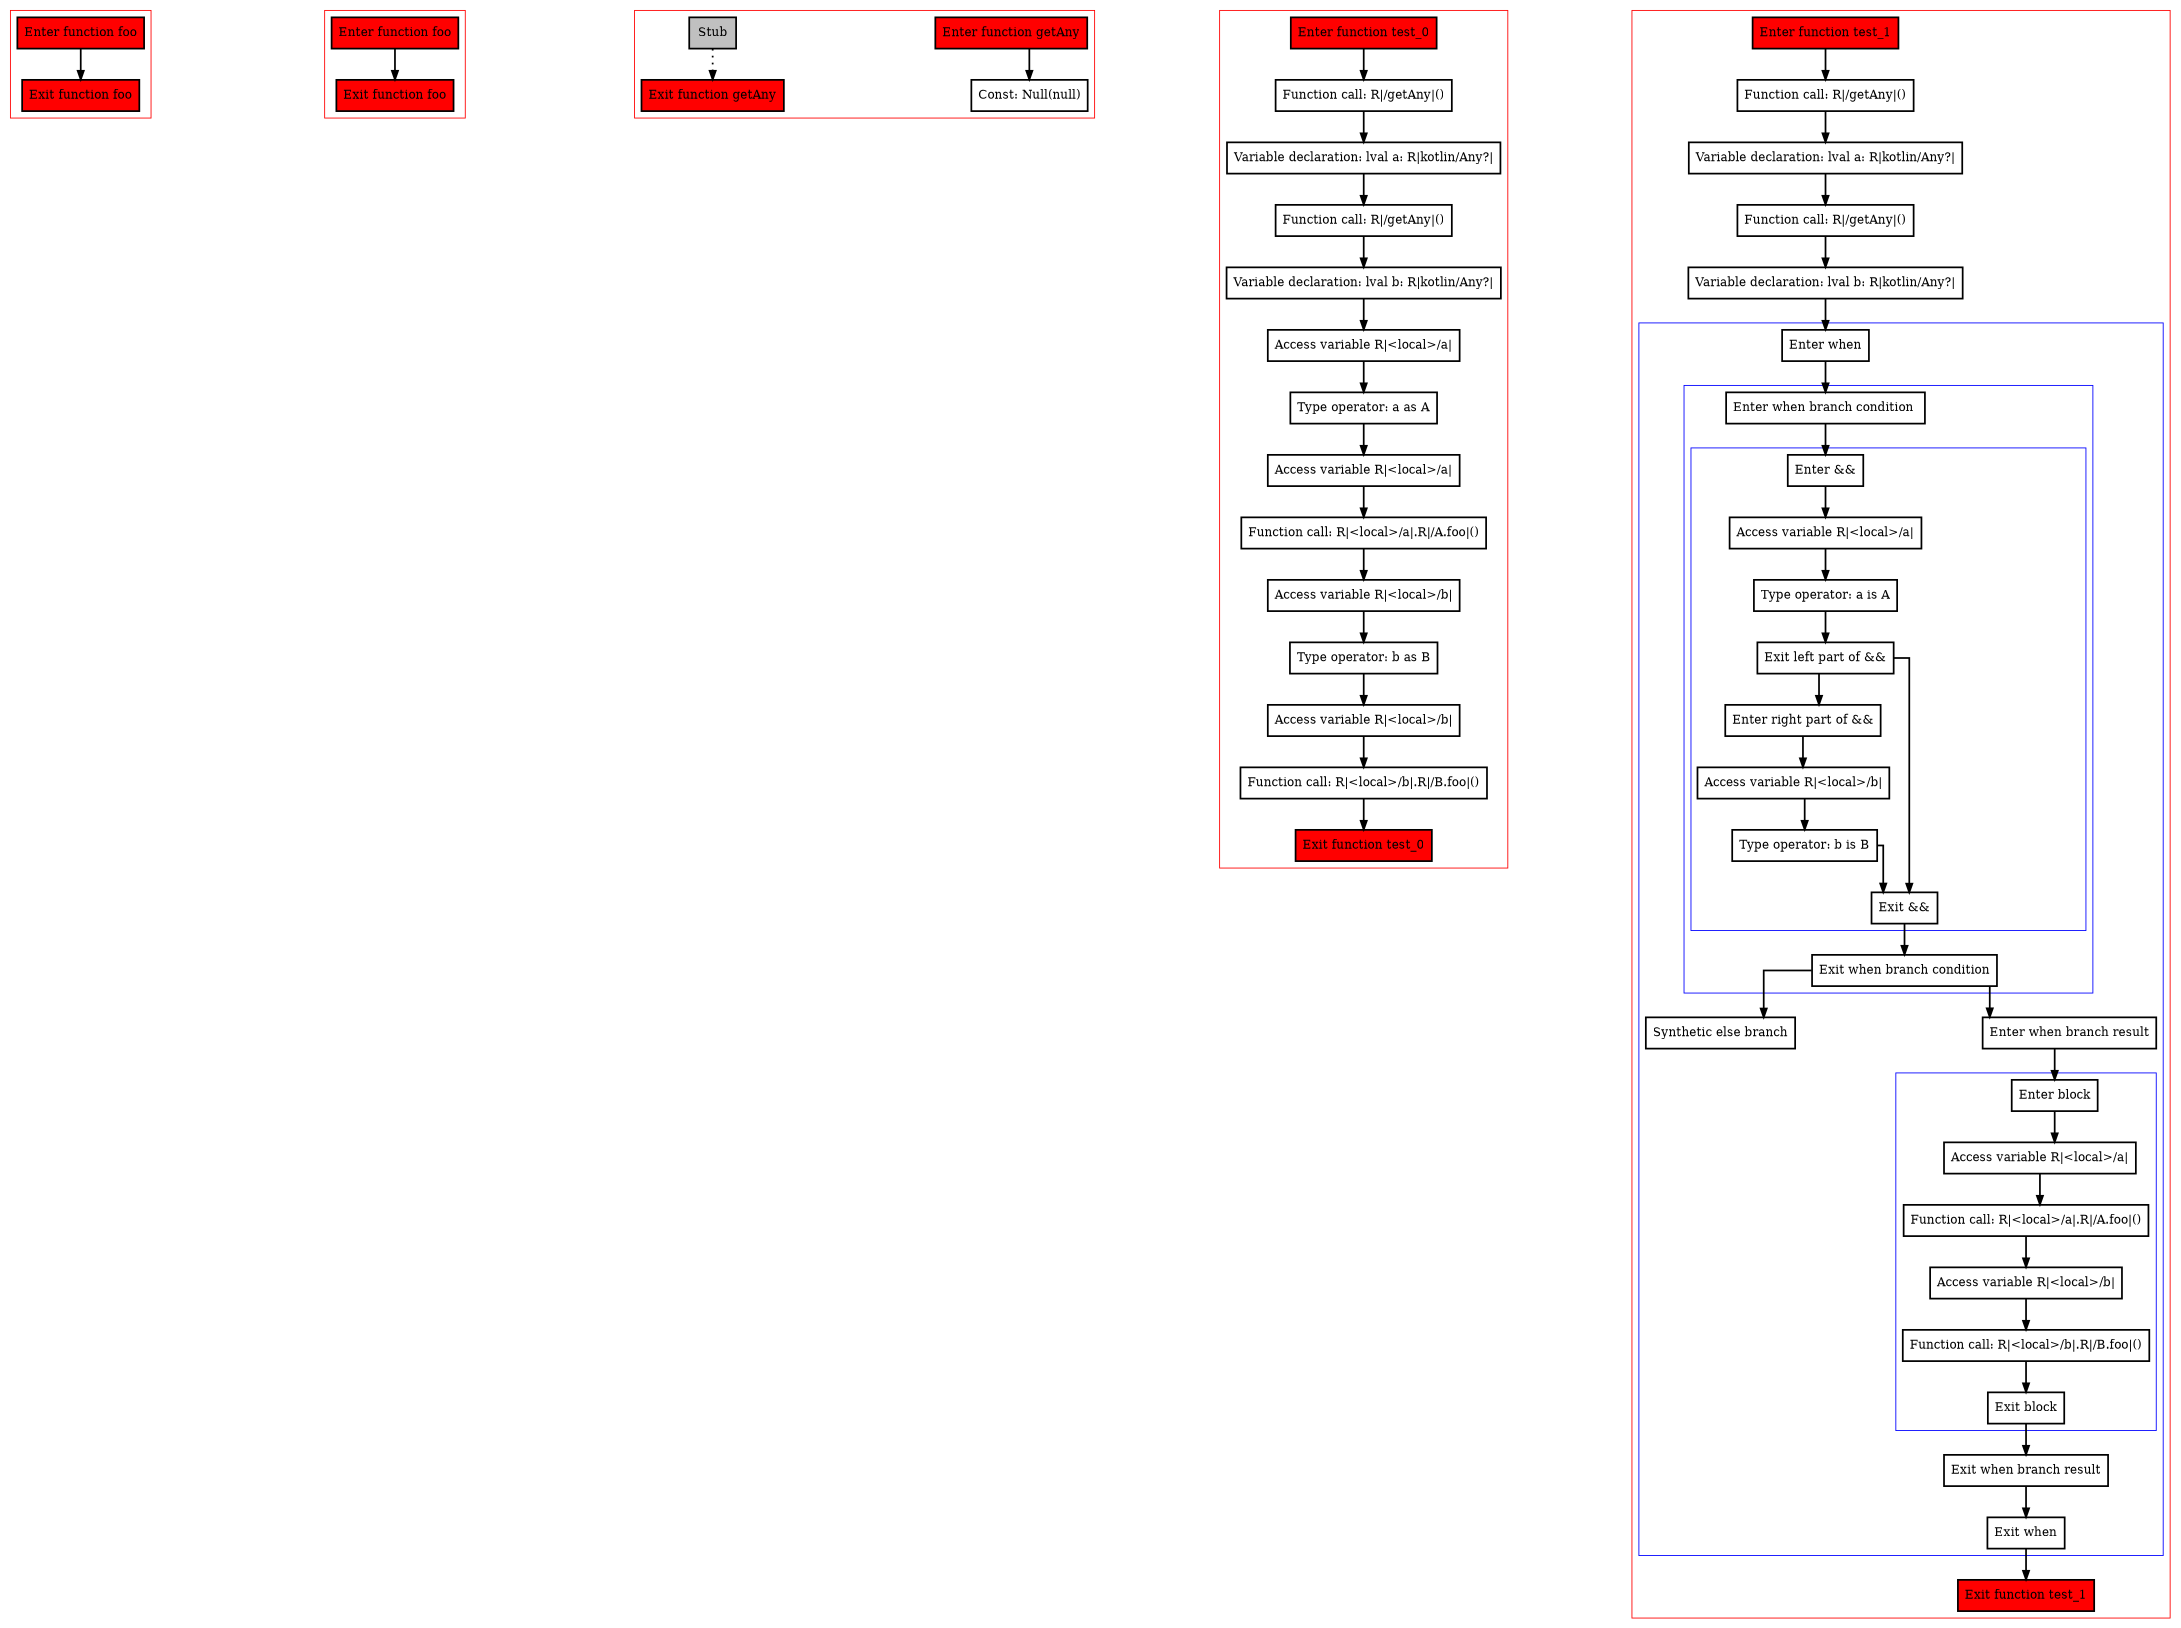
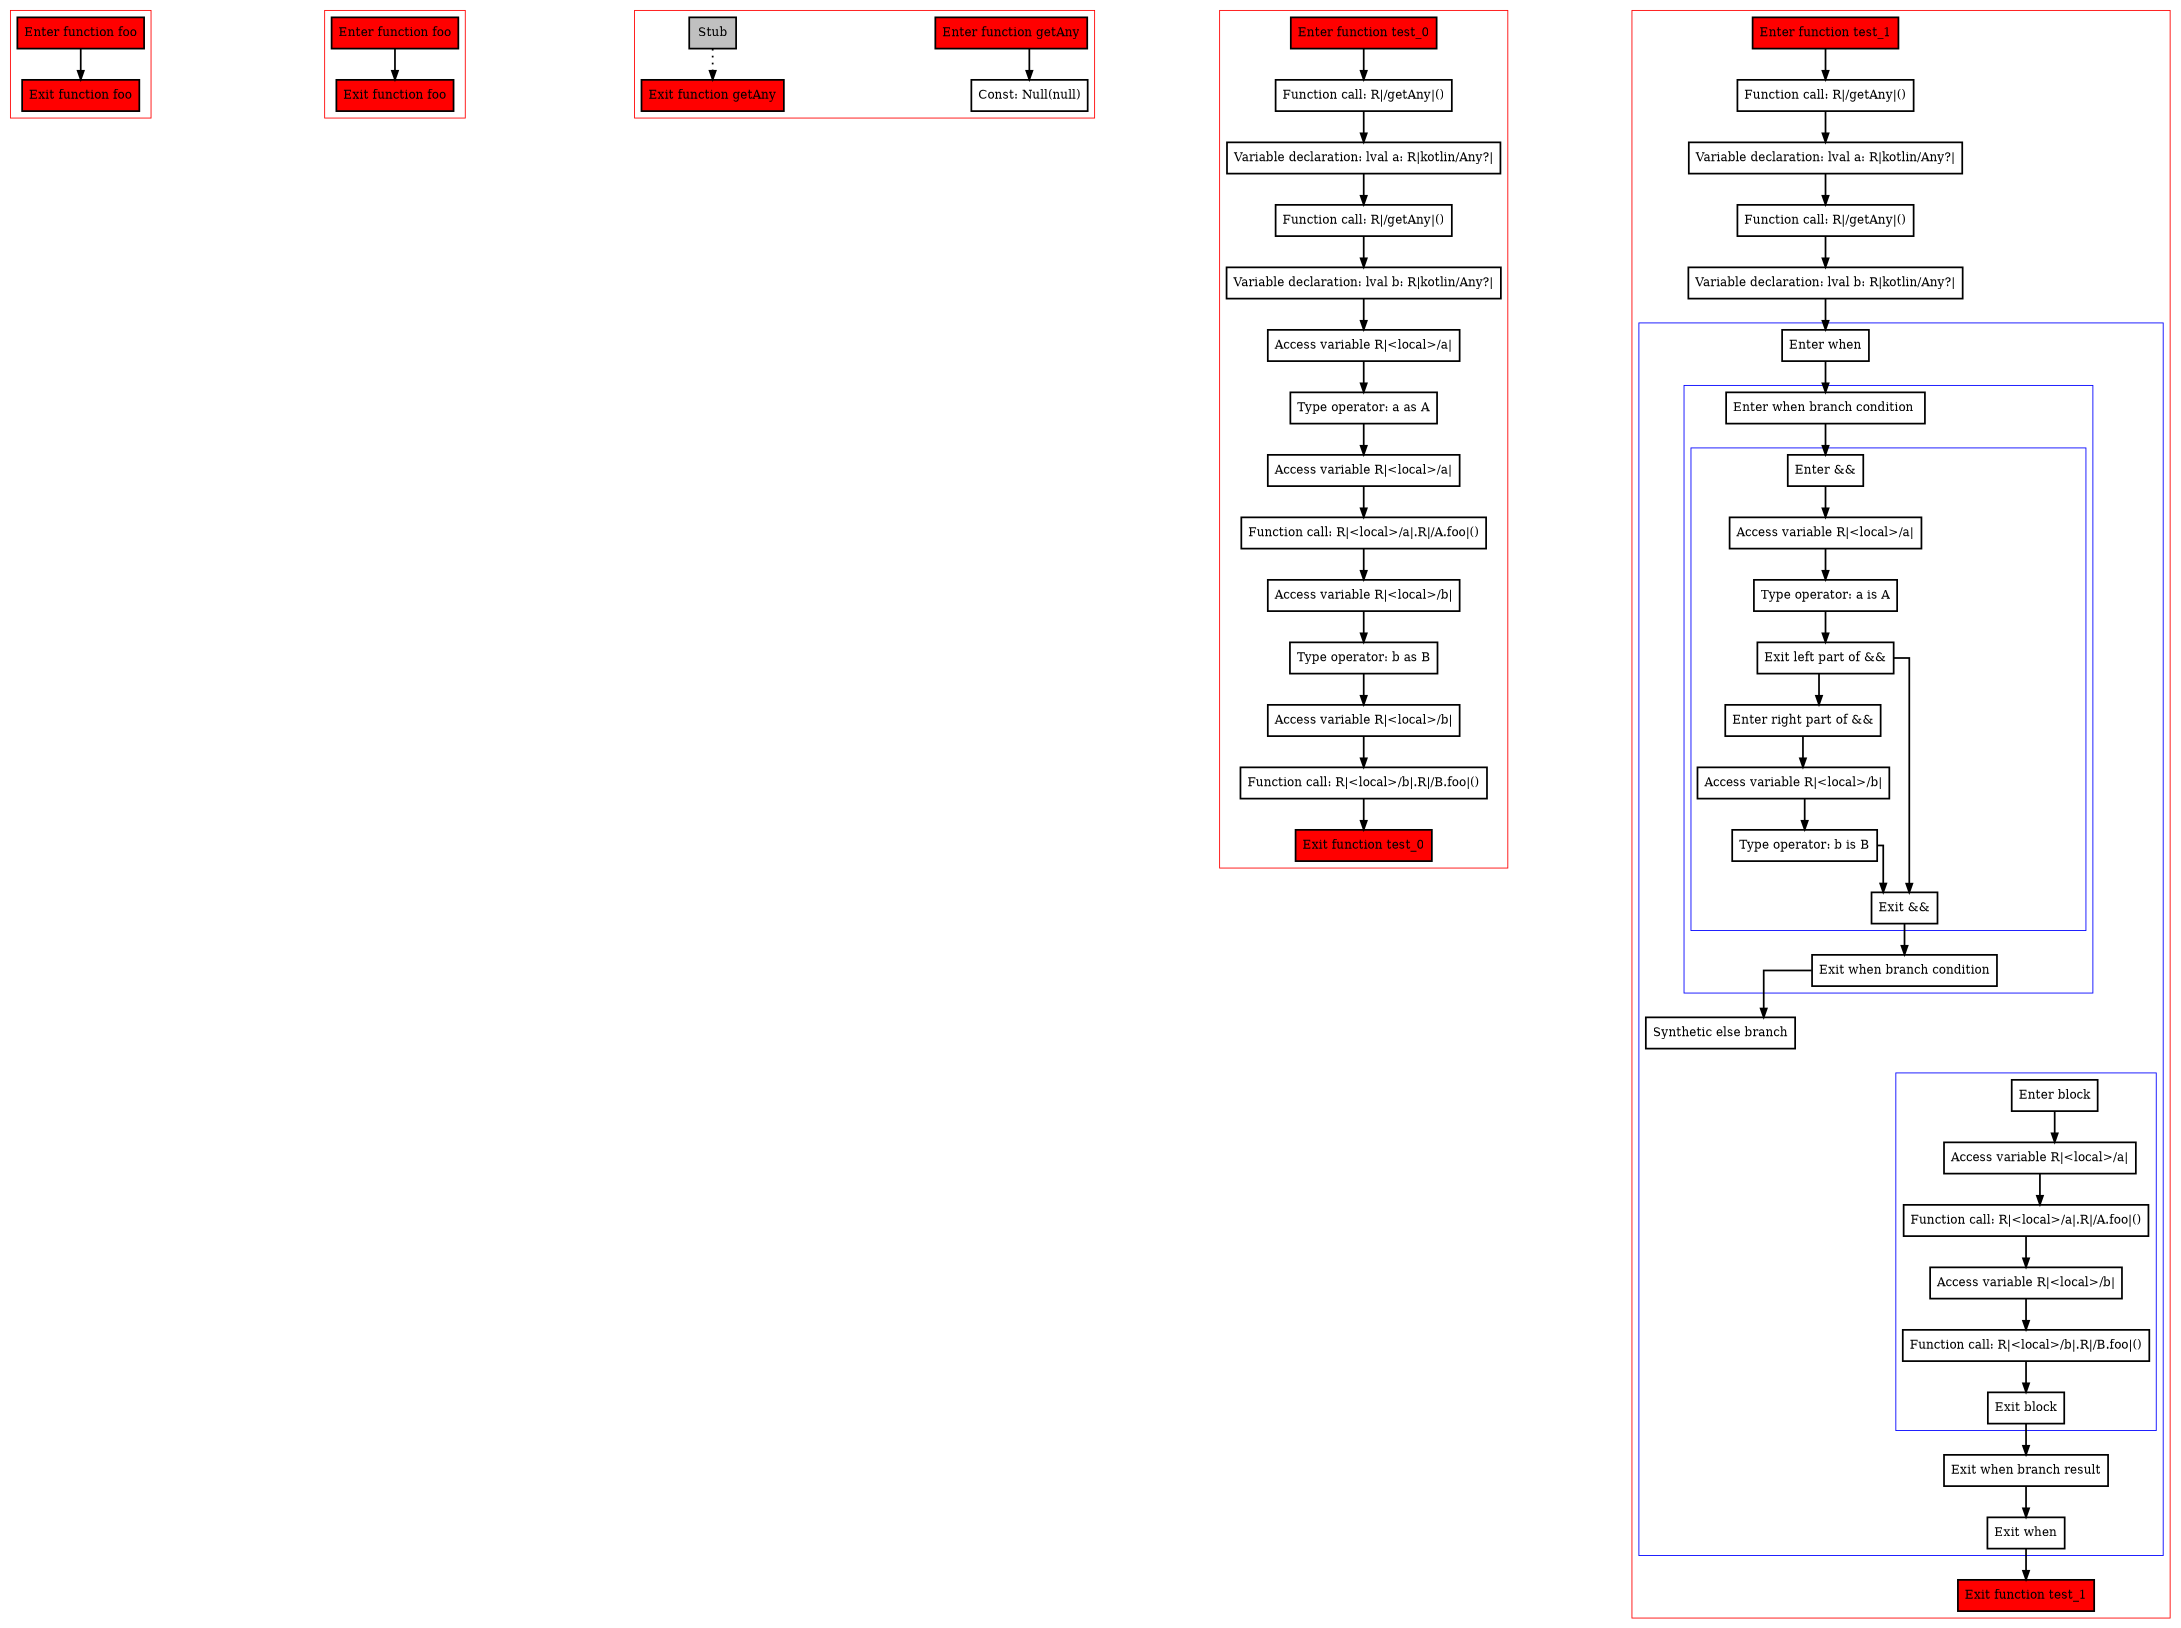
(2069, 1033) -> none
